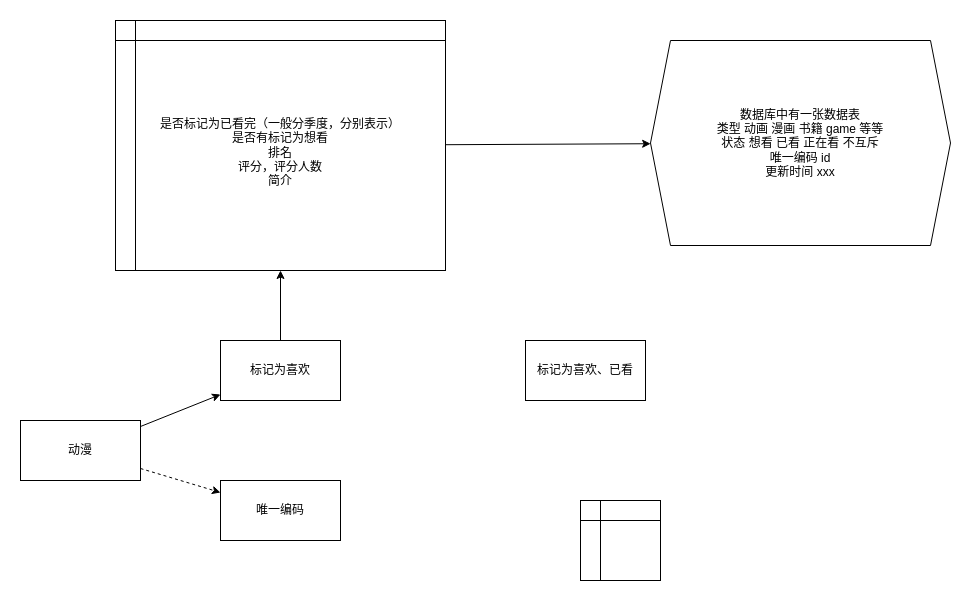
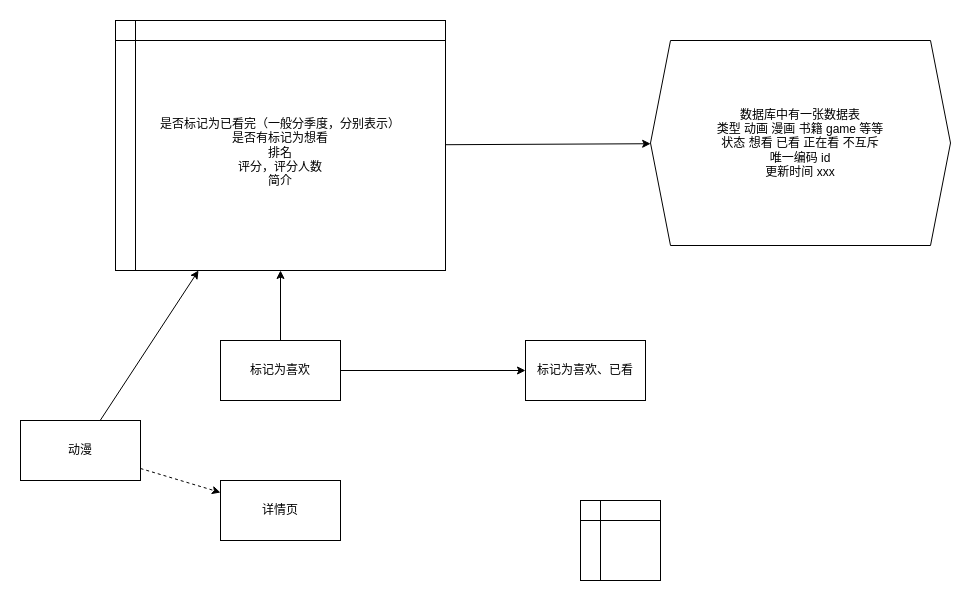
none -> (430, 371)
(177, 412) -> (147, 349)
(281, 511) -> (281, 511)
